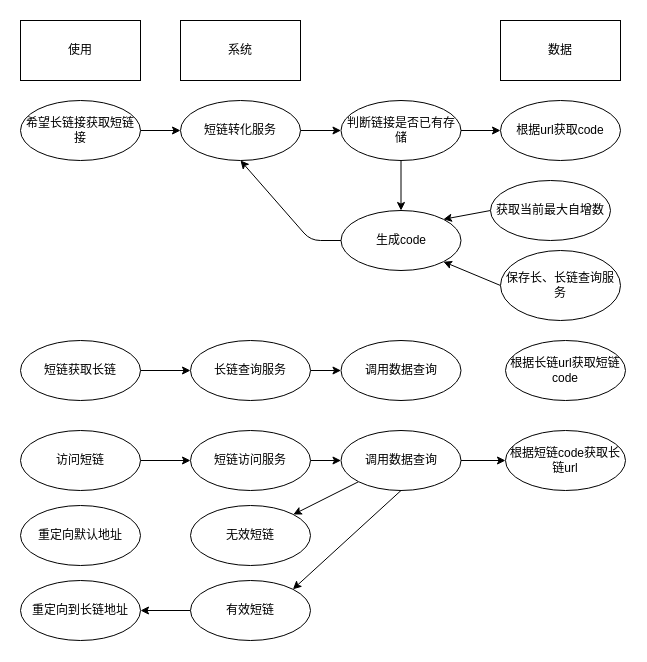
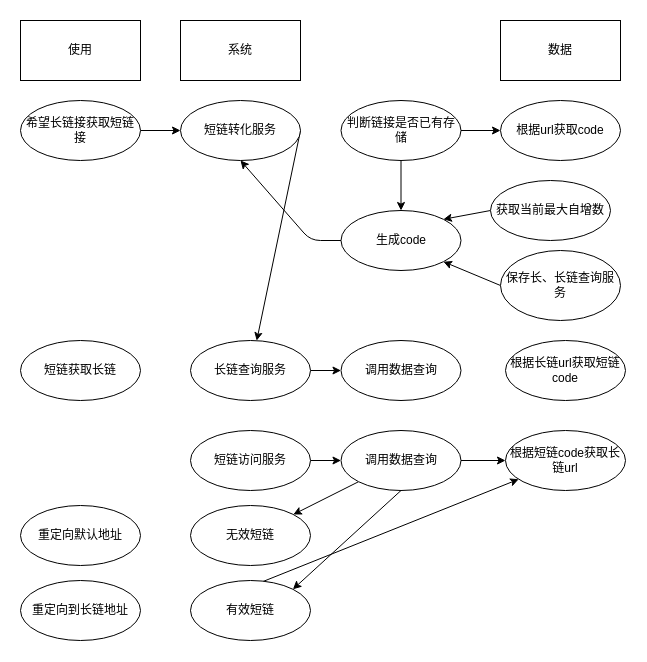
(318, 131) -> (279, 232)
(162, 371) -> none
(81, 461) -> none
(162, 461) -> none
(169, 611) -> (423, 518)
